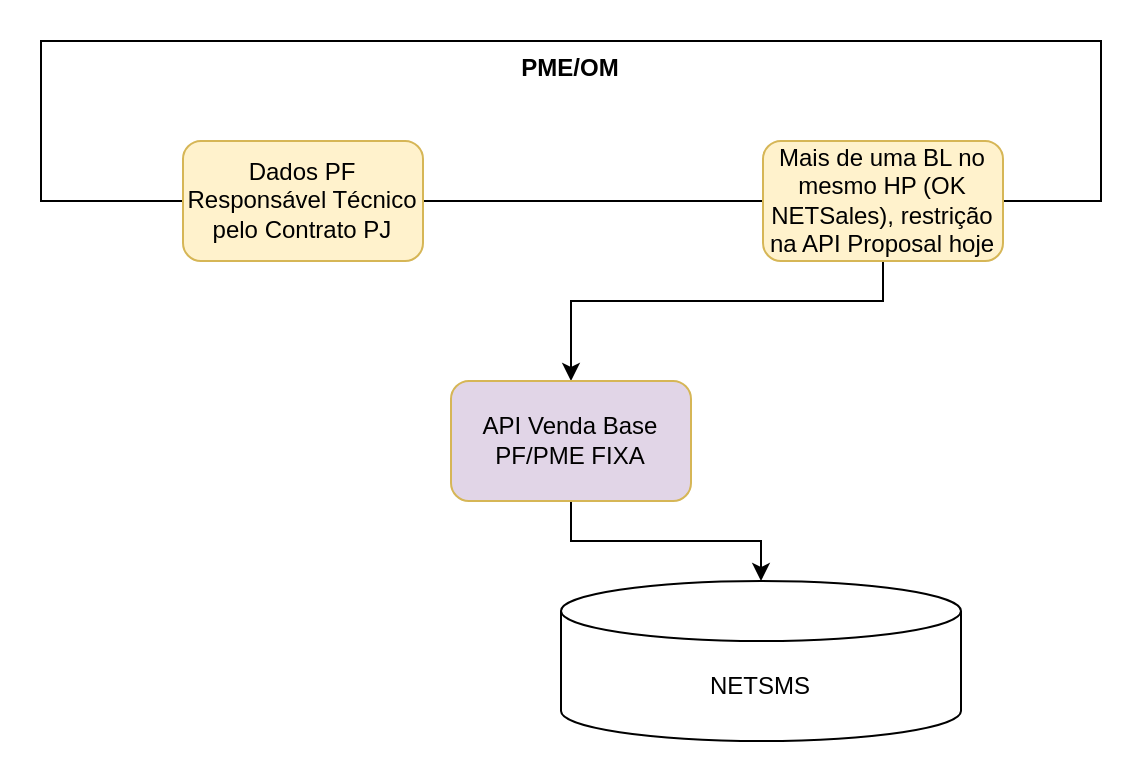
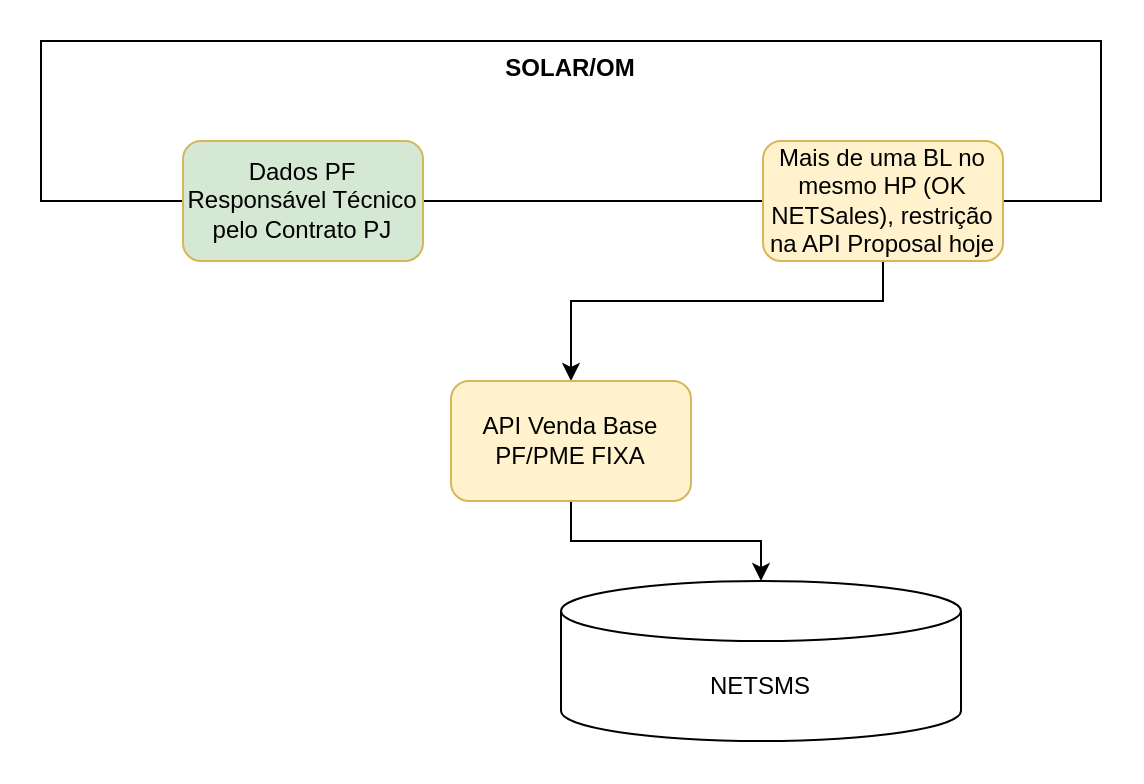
(571, 69) -> (571, 69)
(303, 201) -> (303, 201)
(571, 441) -> (571, 441)
